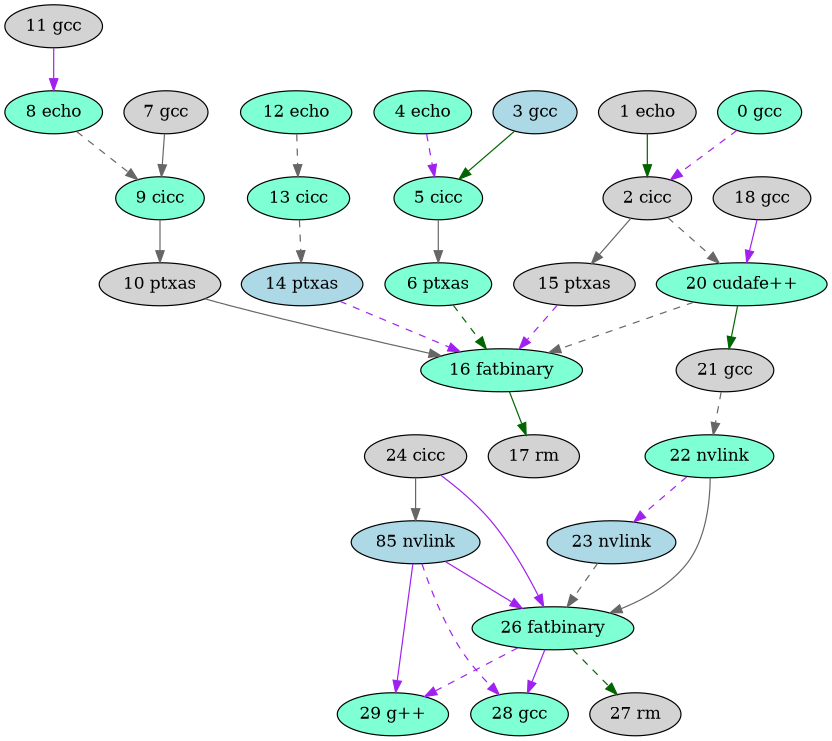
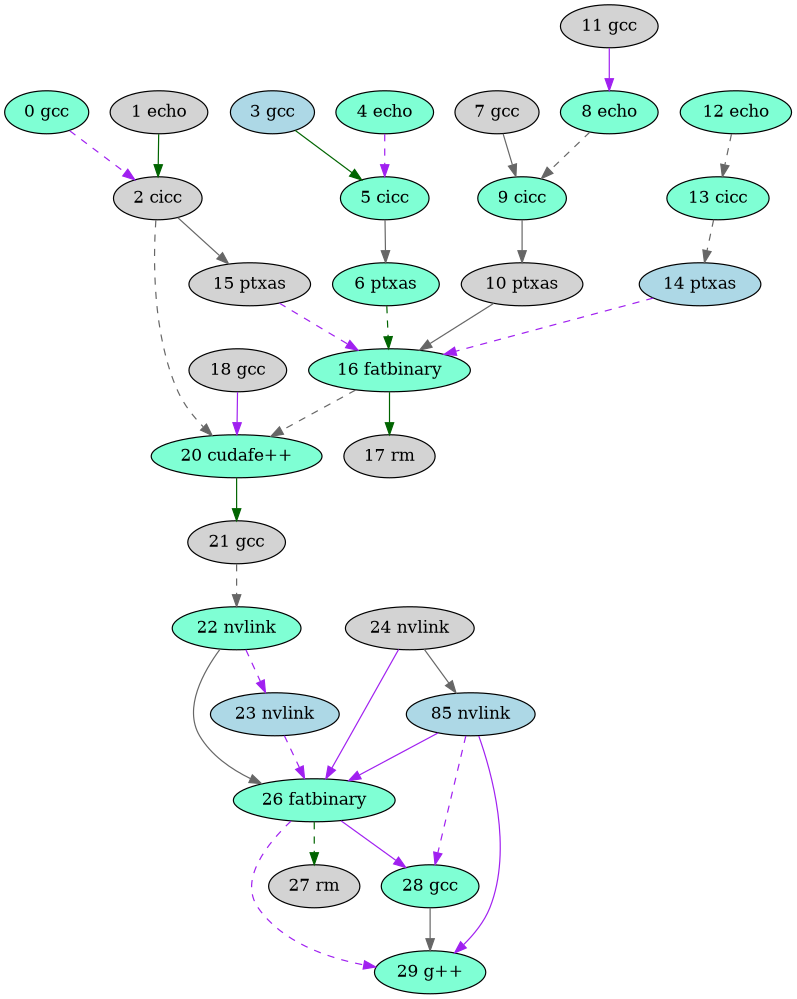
(627, 325) -> (319, 410)
(416, 456) -> (410, 628)
(586, 580) -> (292, 752)
none -> (430, 923)
